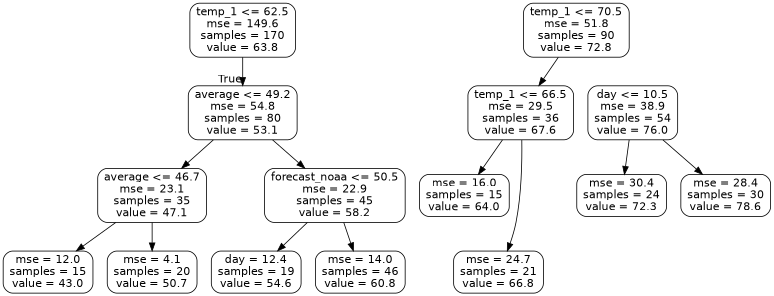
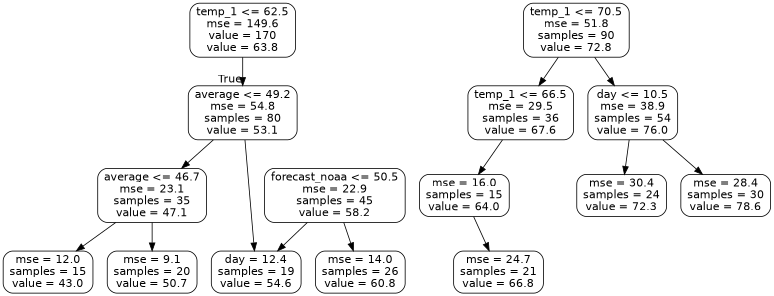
(243, 30) -> (243, 30)
none -> (602, 68)
(286, 151) -> (249, 191)
(520, 192) -> (480, 230)
(152, 272) -> (152, 272)
(360, 272) -> (360, 272)
